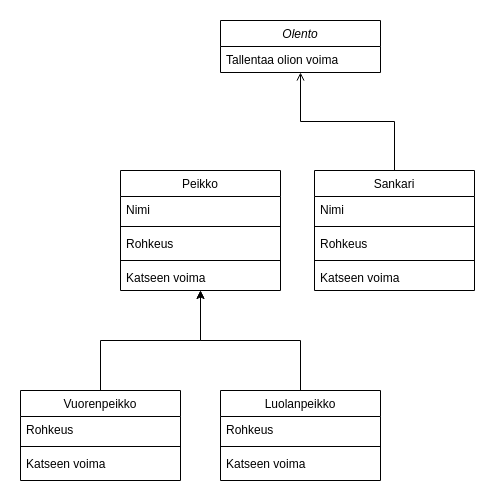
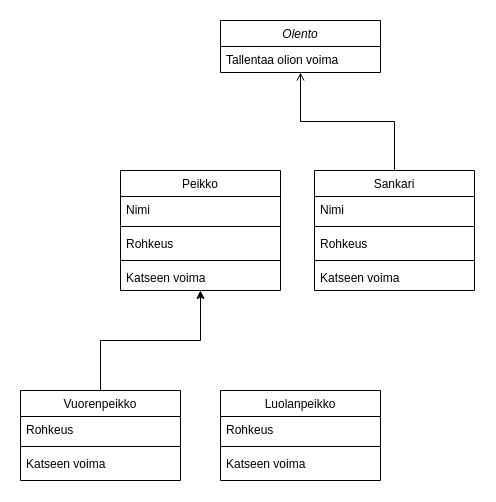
(201, 294) -> (198, 341)
(277, 341) -> none
